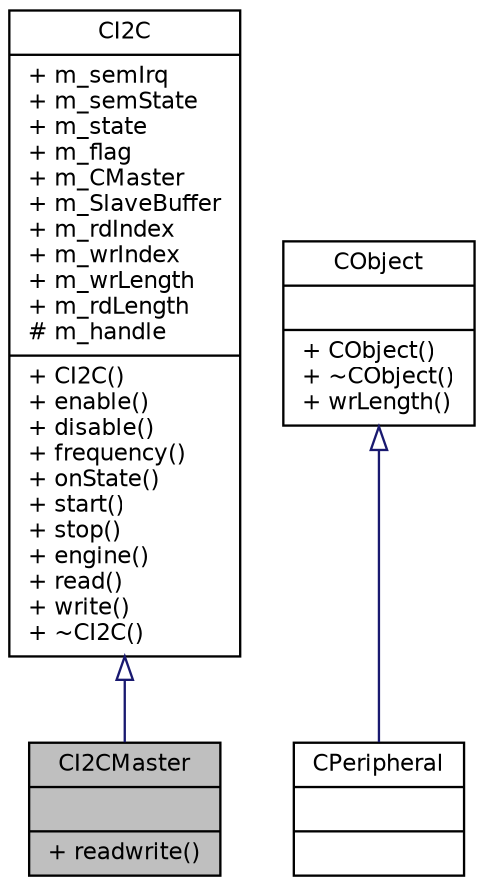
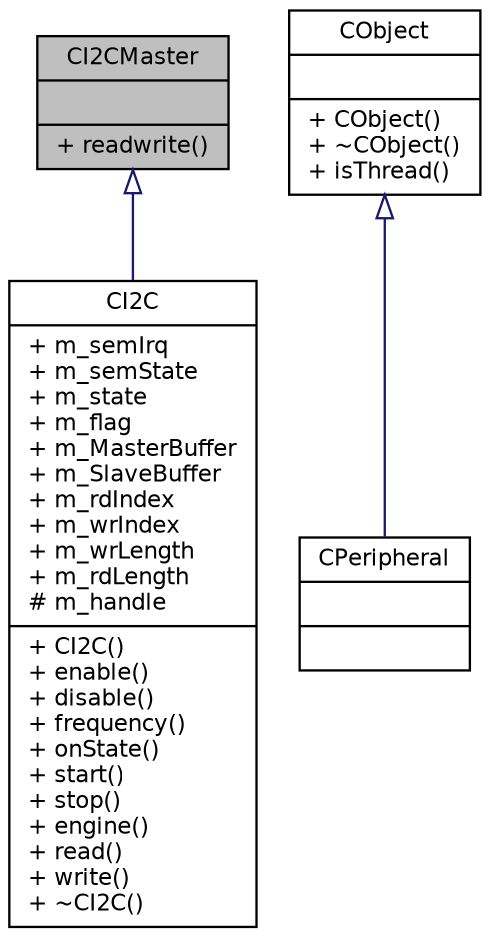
(106, 178) -> (133, 449)
(377, 402) -> (379, 171)
(125, 711) -> (133, 237)
